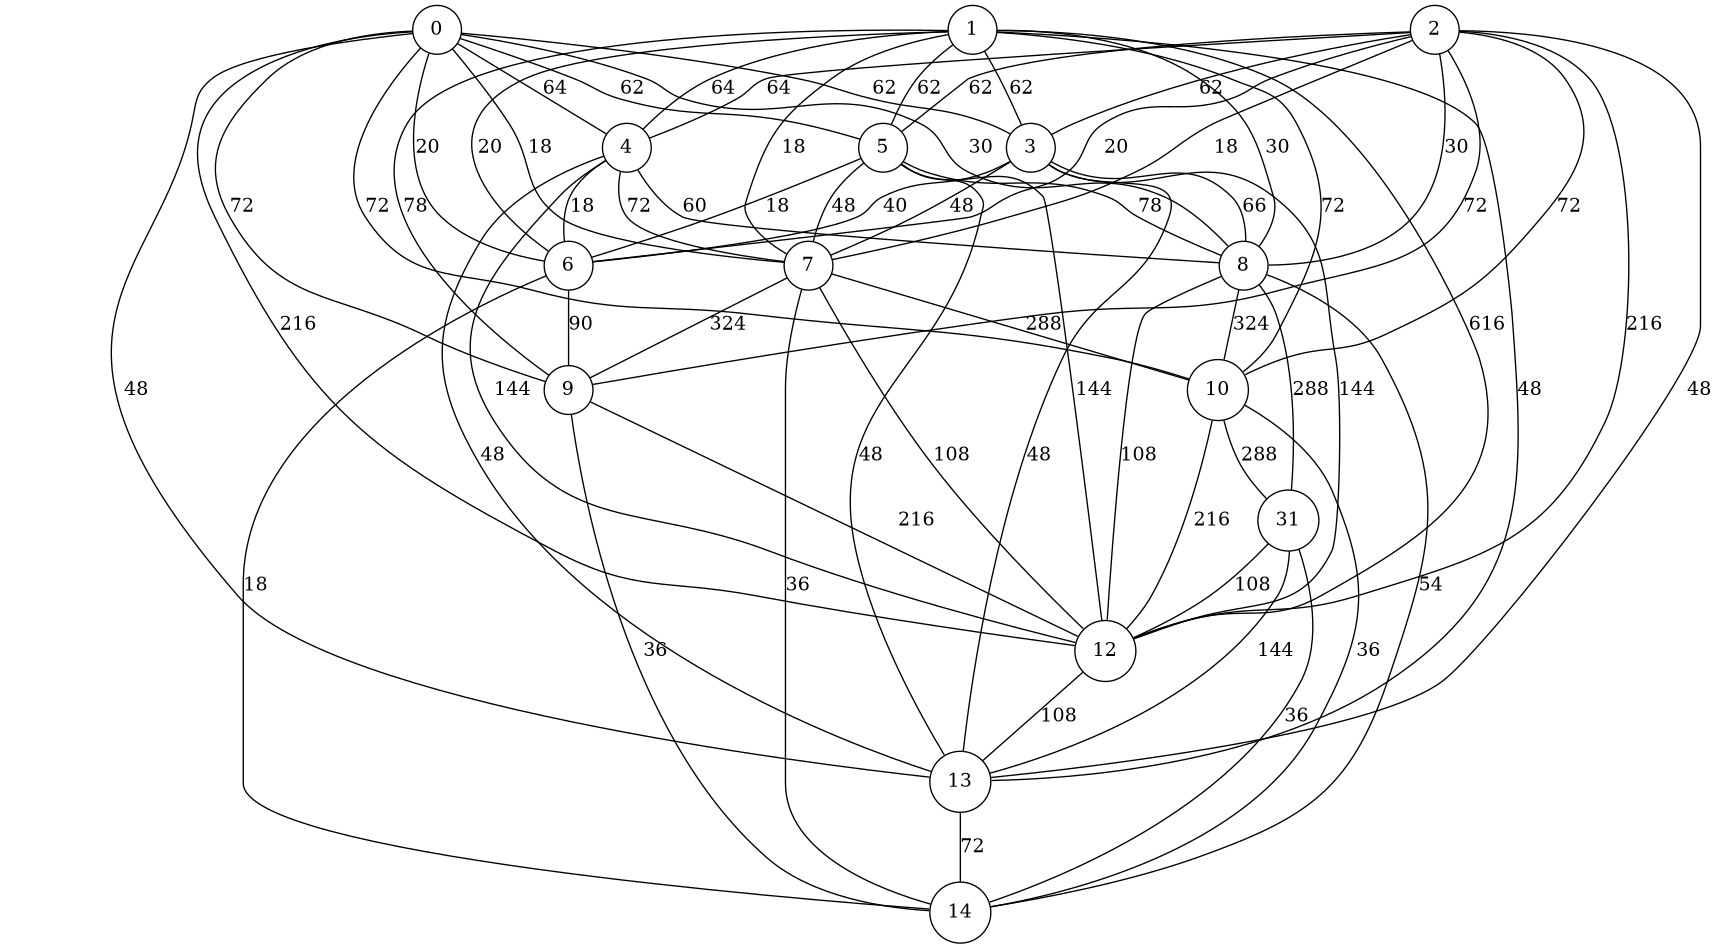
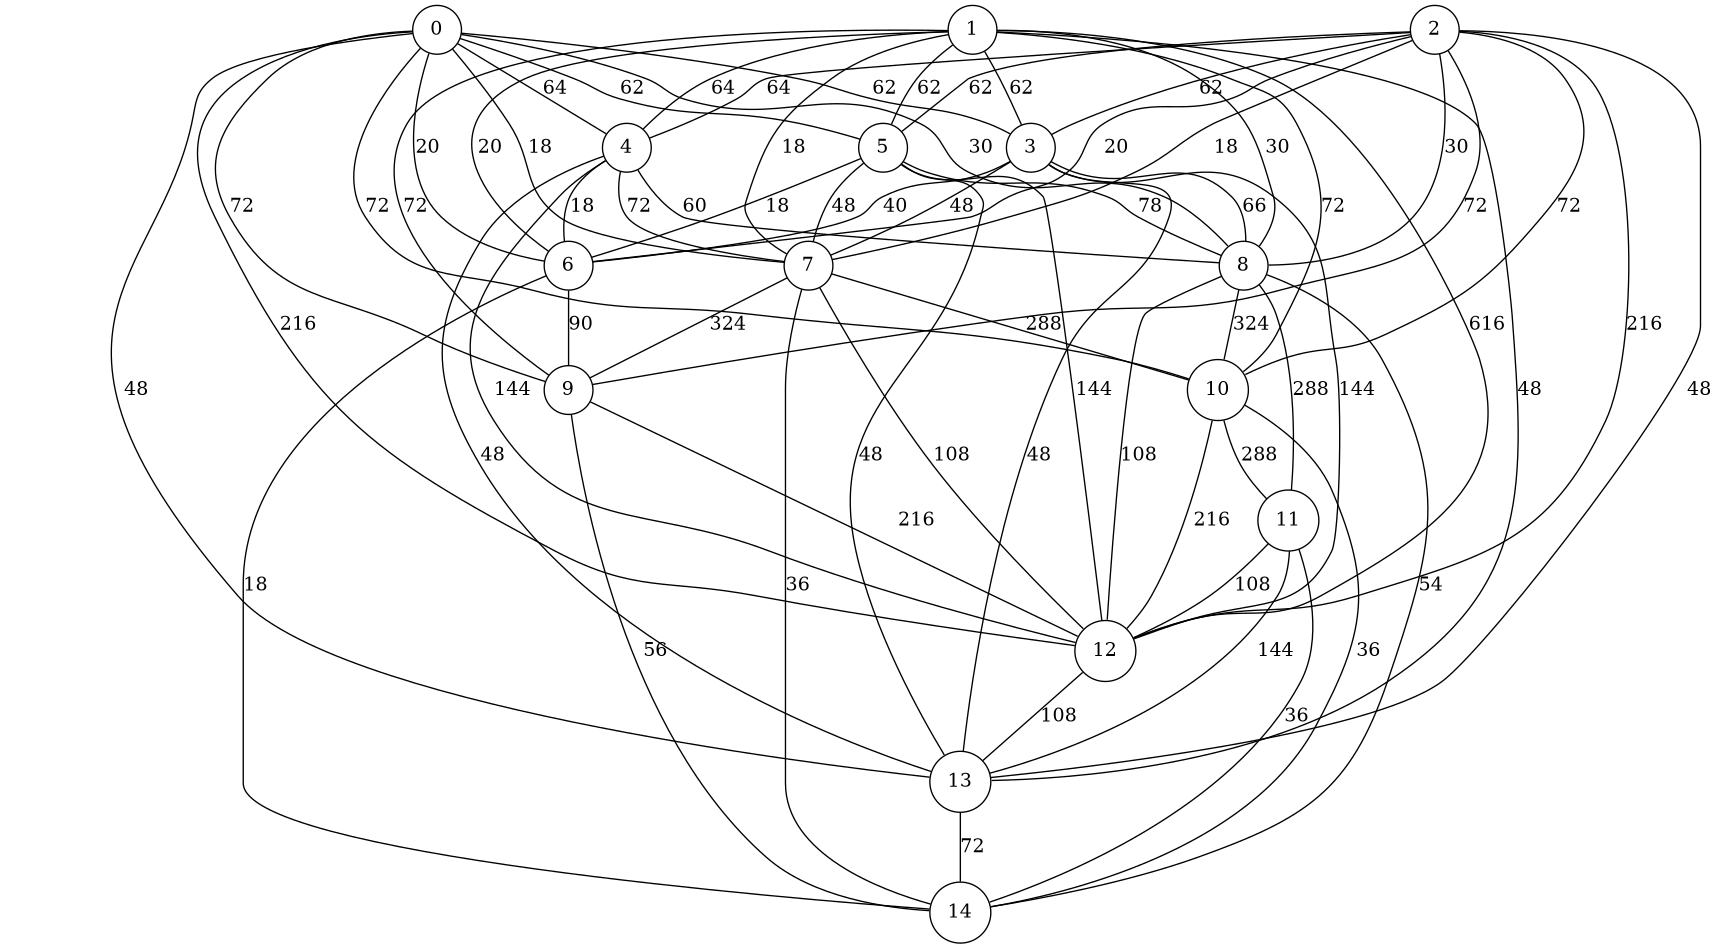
(416, 207) -> (416, 207)
(1288, 521) -> (1288, 521)
(656, 651) -> (656, 651)
